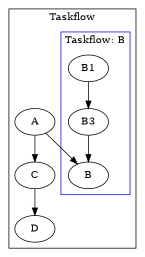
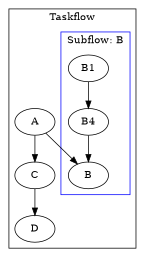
(95, 40) -> (95, 40)
(88, 122) -> (88, 122)
